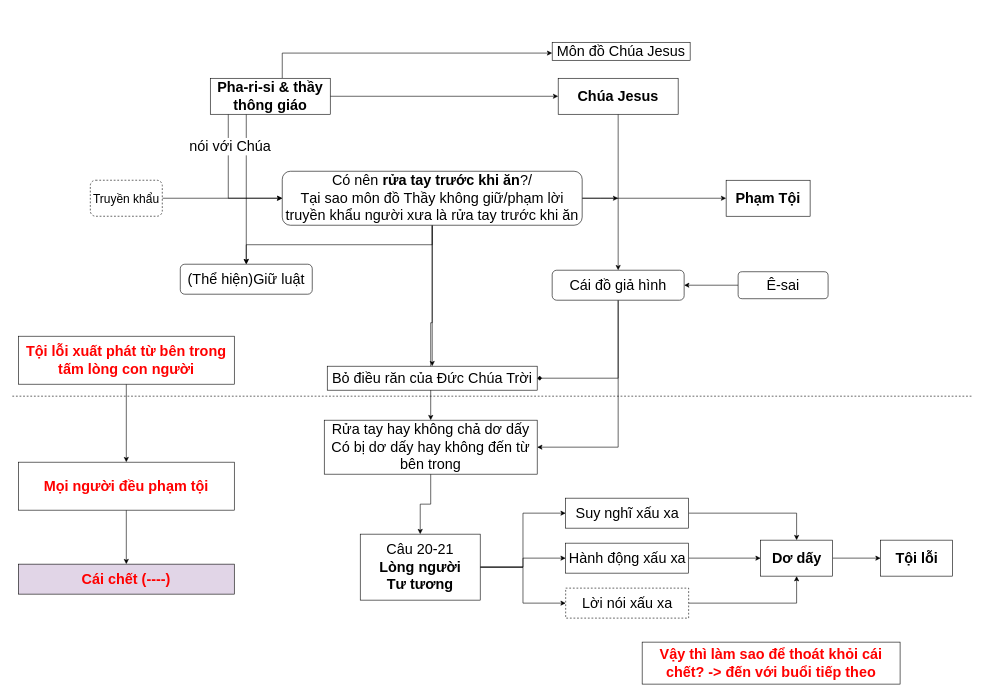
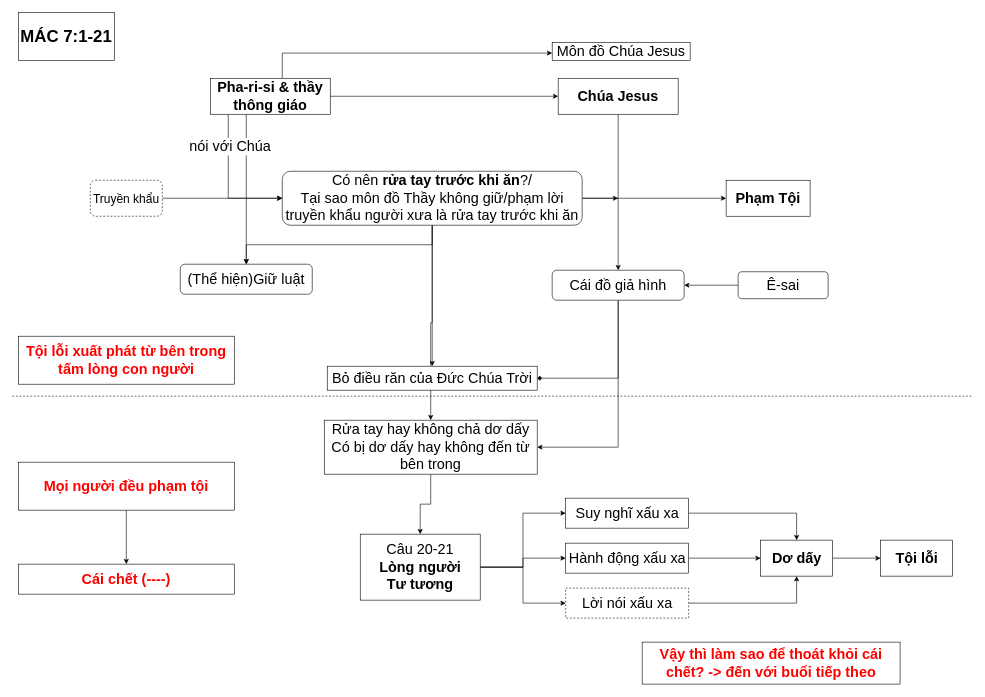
none -> (66, 36)
(126, 456) -> none
(126, 579) -> (126, 579)
